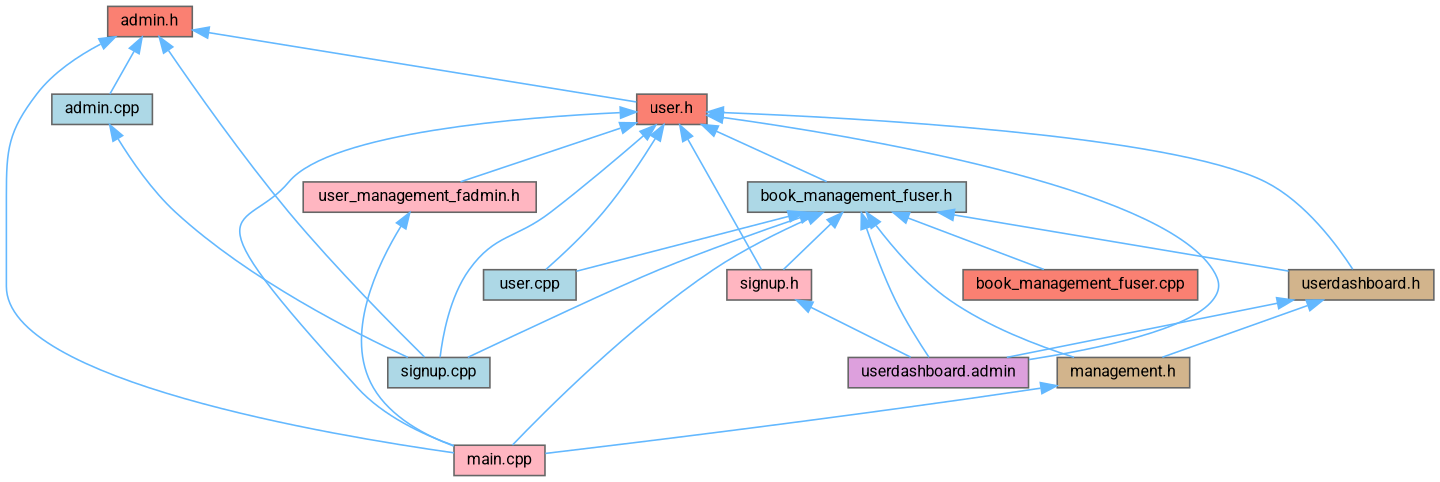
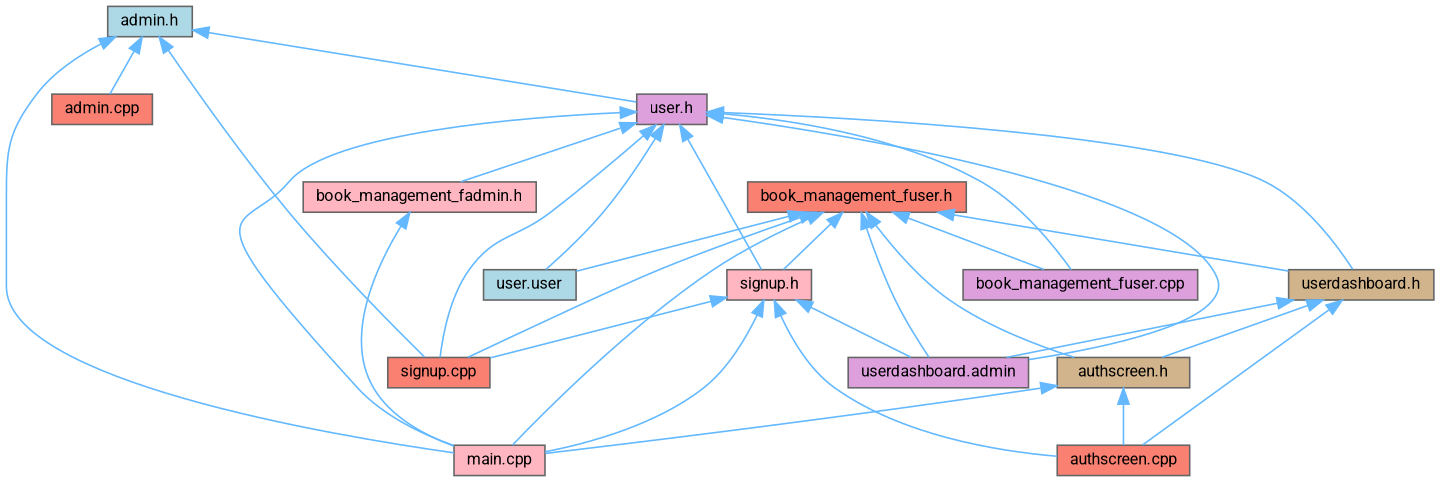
(150, 22) -> (150, 22)
(102, 109) -> (102, 109)
(672, 109) -> (672, 109)
(771, 156) -> (962, 172)
(420, 197) -> (420, 197)
(857, 197) -> (857, 197)
(239, 263) -> (601, 330)
(530, 285) -> (530, 285)
(1080, 285) -> (1080, 285)
(439, 373) -> (439, 373)
(1123, 373) -> (1123, 373)
none -> (669, 410)
none -> (1123, 460)
